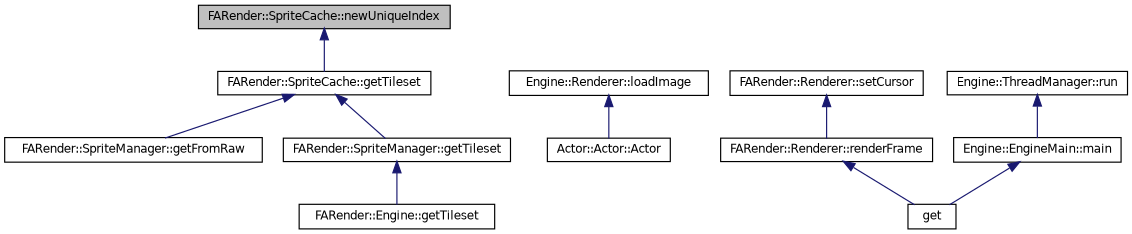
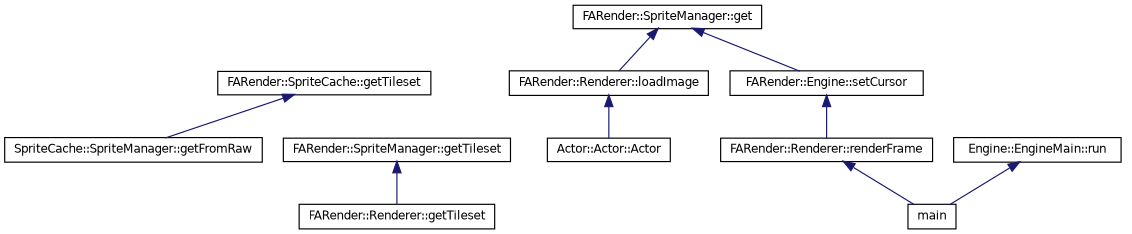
(324, 17) -> none
none -> (667, 17)
(609, 83) -> (609, 83)
(827, 83) -> (827, 83)
(1037, 83) -> none
(365, 120) -> none
(133, 150) -> (133, 150)
(1037, 150) -> (1037, 150)
(397, 217) -> (397, 217)
(932, 217) -> (932, 217)
